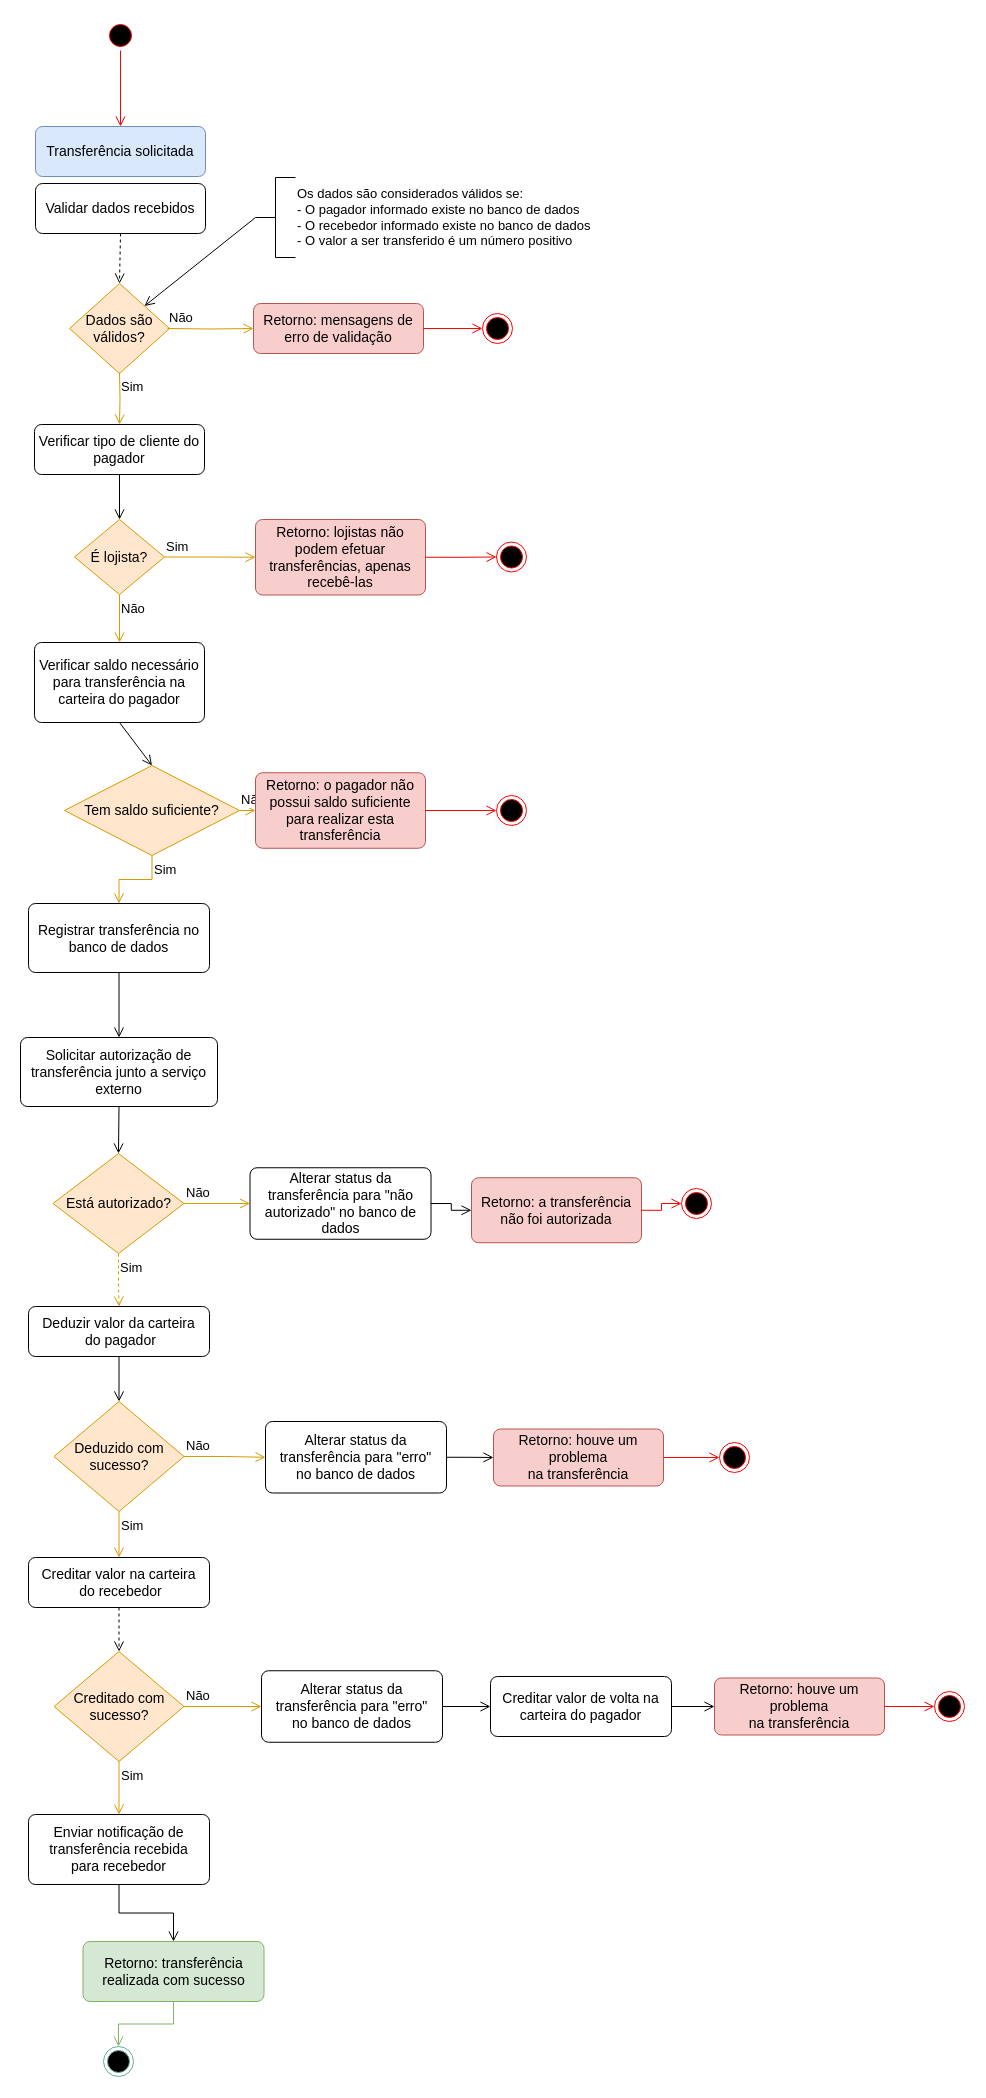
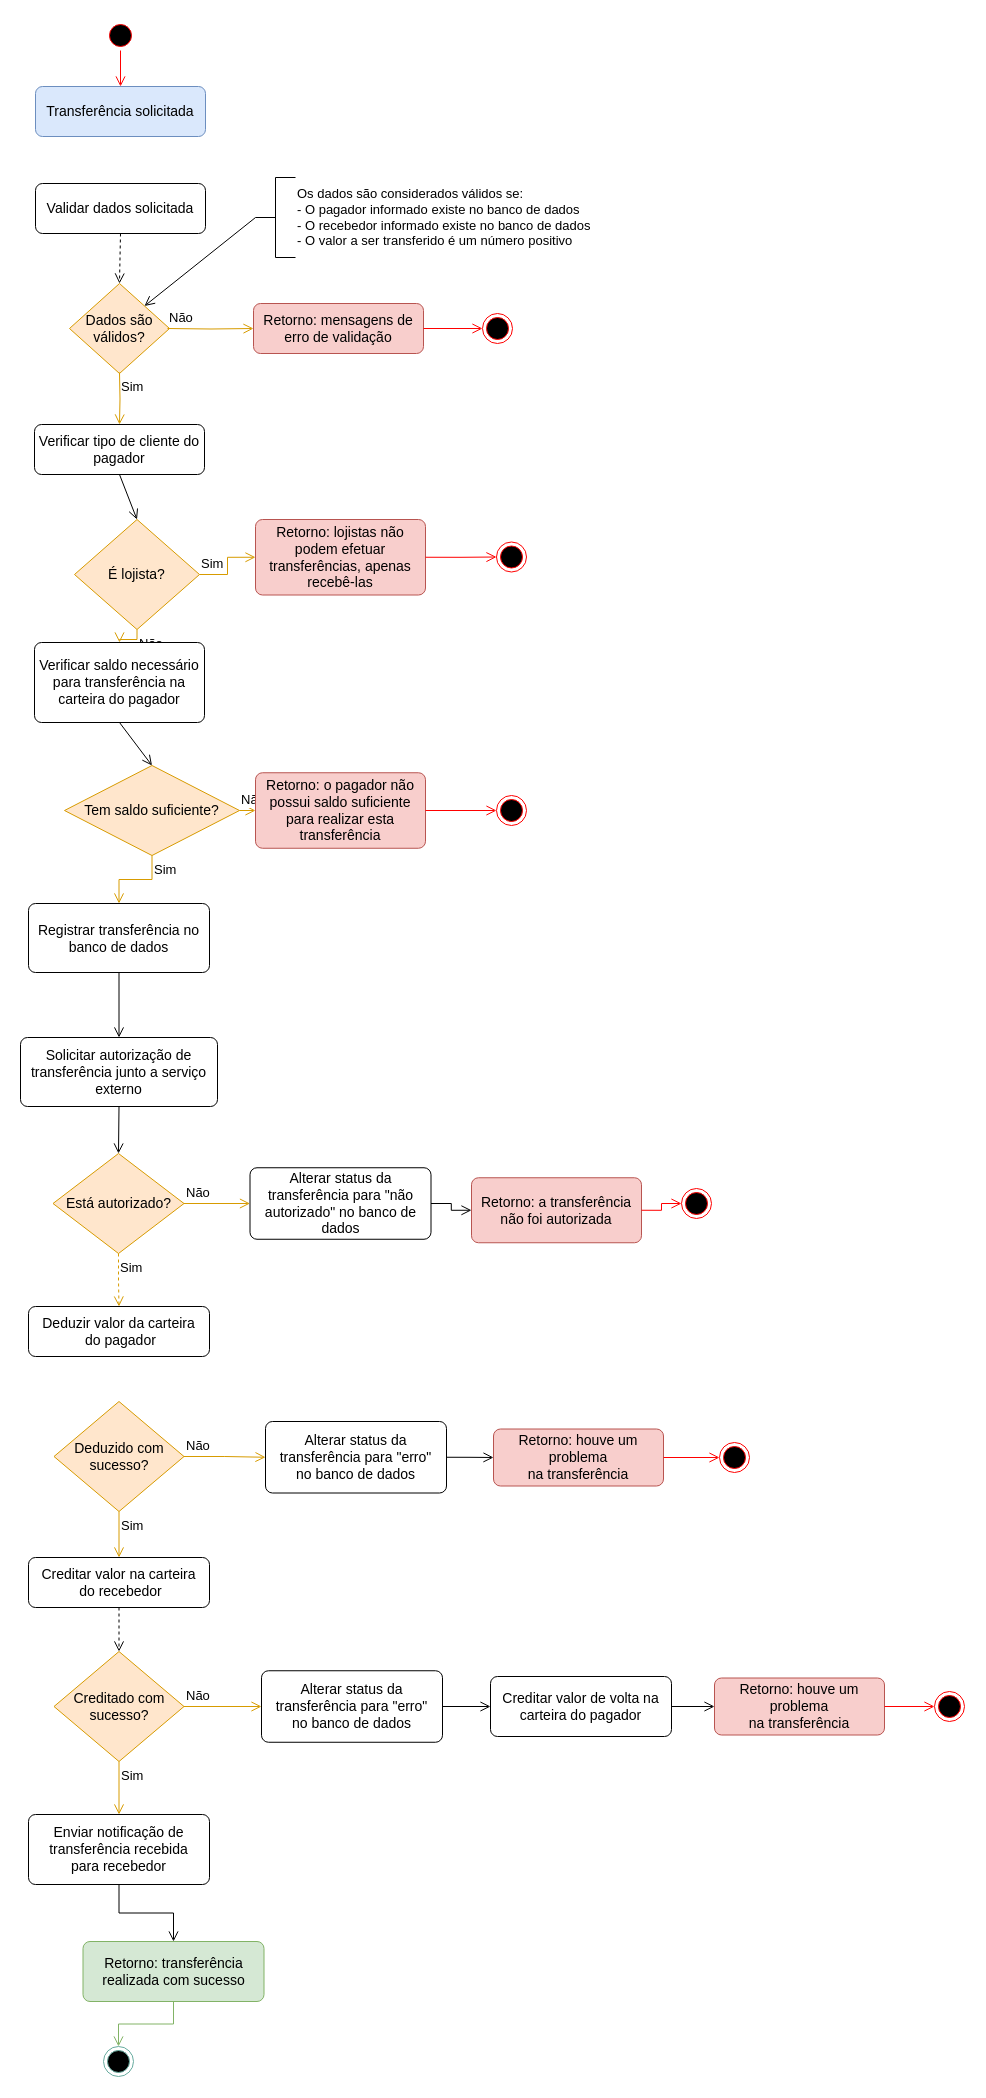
(121, 152) -> (121, 112)
(121, 209) -> (121, 209)
(120, 557) -> (137, 575)
(119, 1378) -> none
